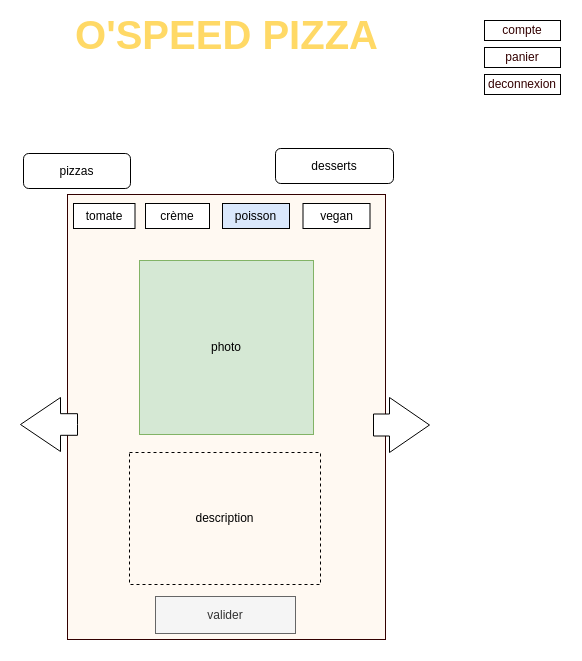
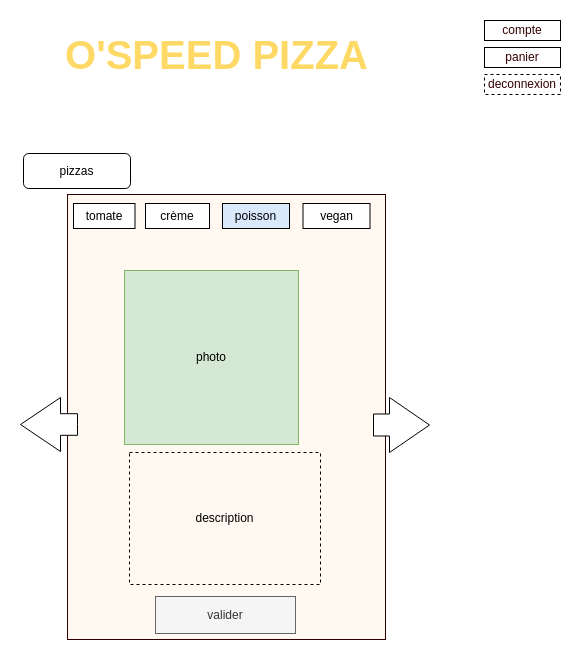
(227, 34) -> (217, 54)
(523, 85) -> (523, 85)
(335, 166) -> none
(227, 348) -> (212, 358)
